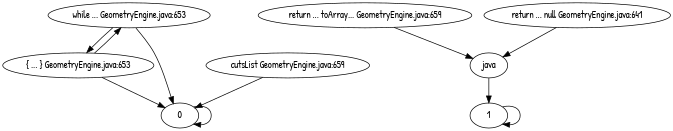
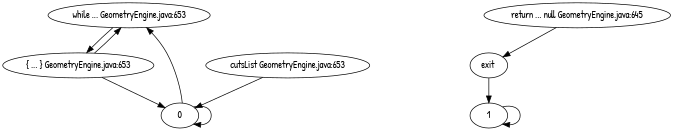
(365, 15) -> none
(577, 15) -> (577, 15)
(158, 60) -> (173, 65)
(288, 65) -> (288, 65)
(489, 65) -> (489, 65)
